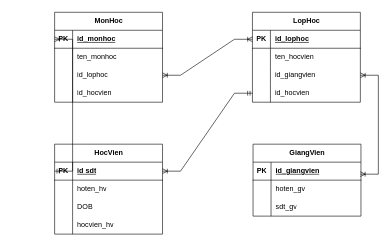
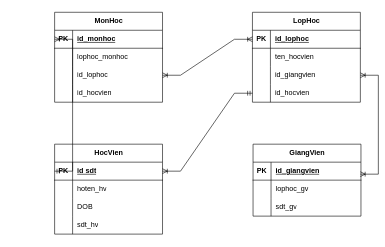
(97, 57) -> (102, 57)
(292, 189) -> (293, 189)
(96, 225) -> (89, 225)
